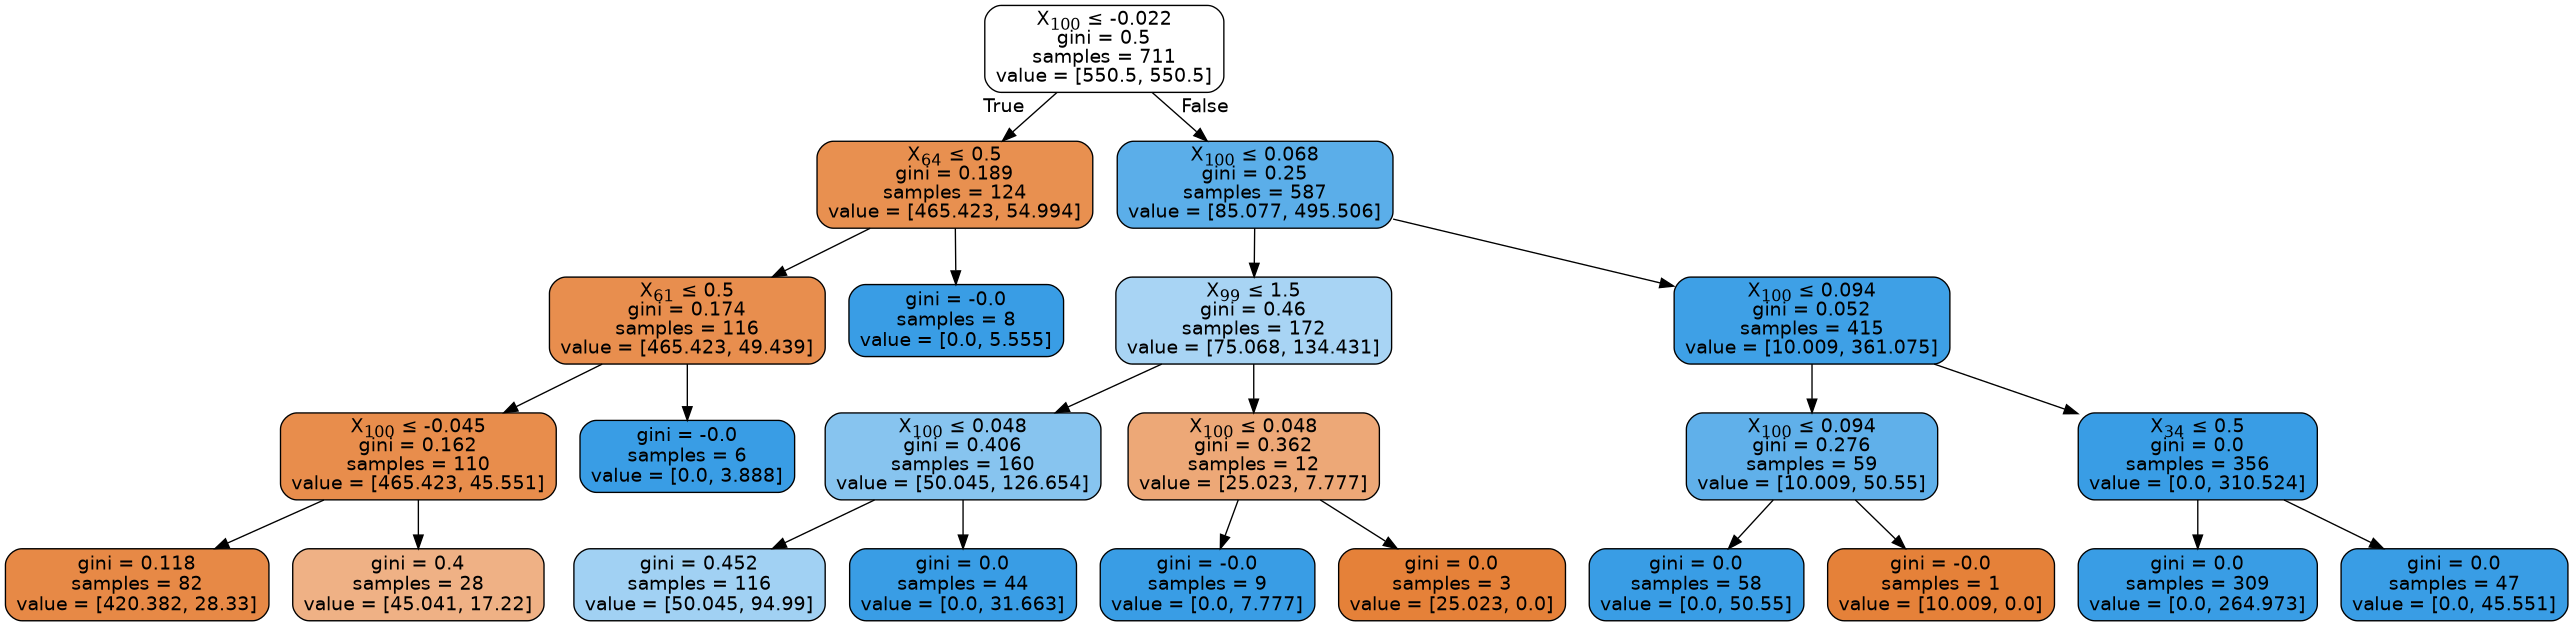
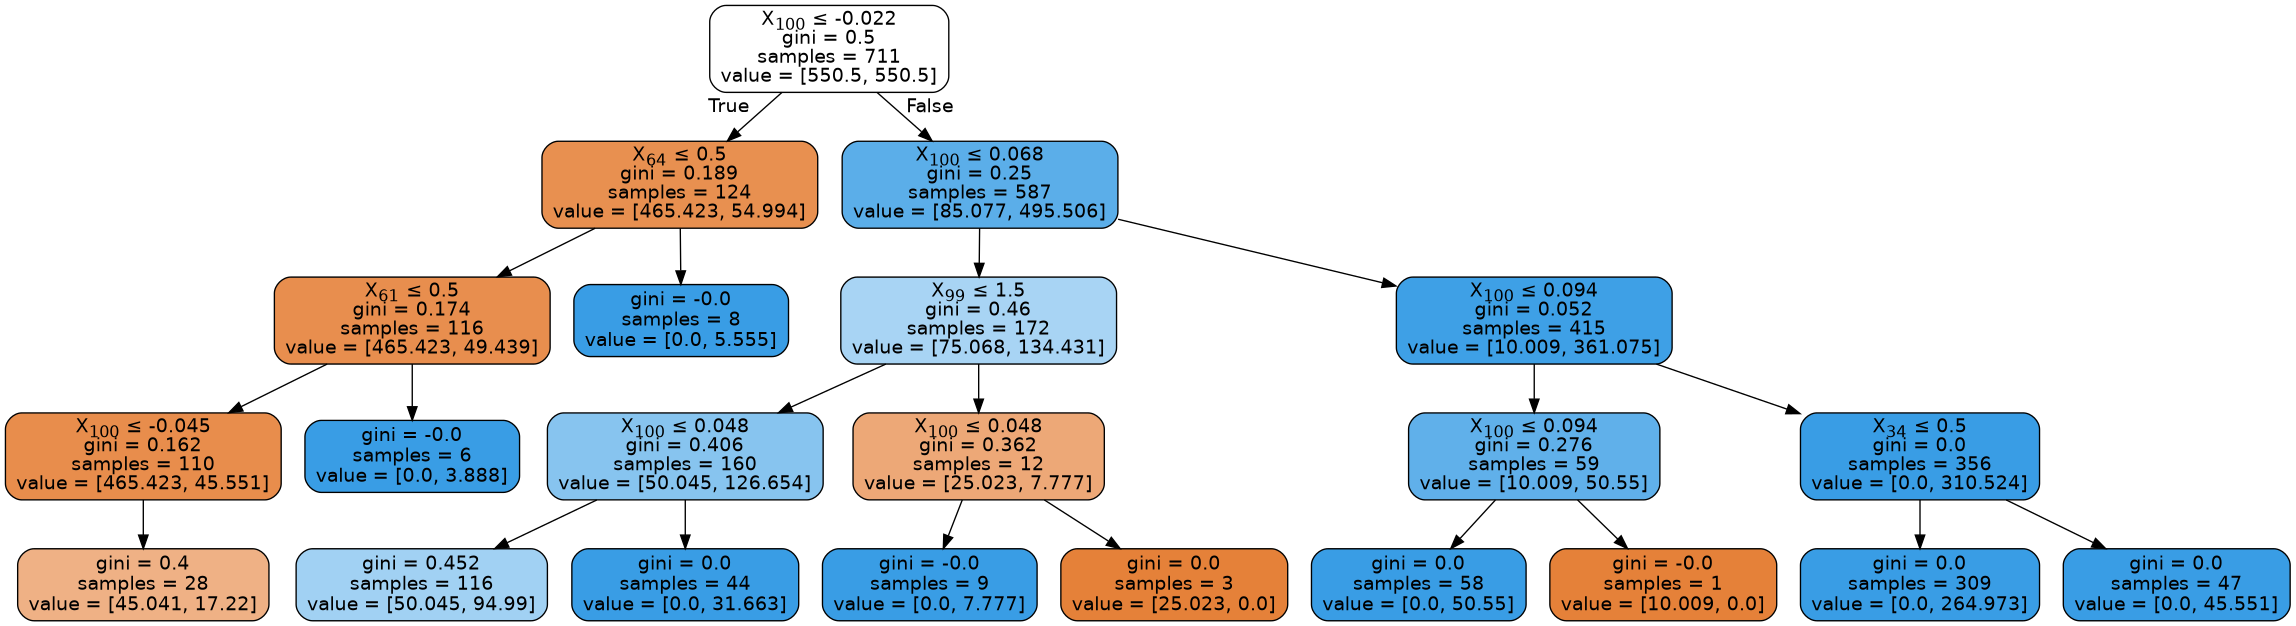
(137, 585) -> none
